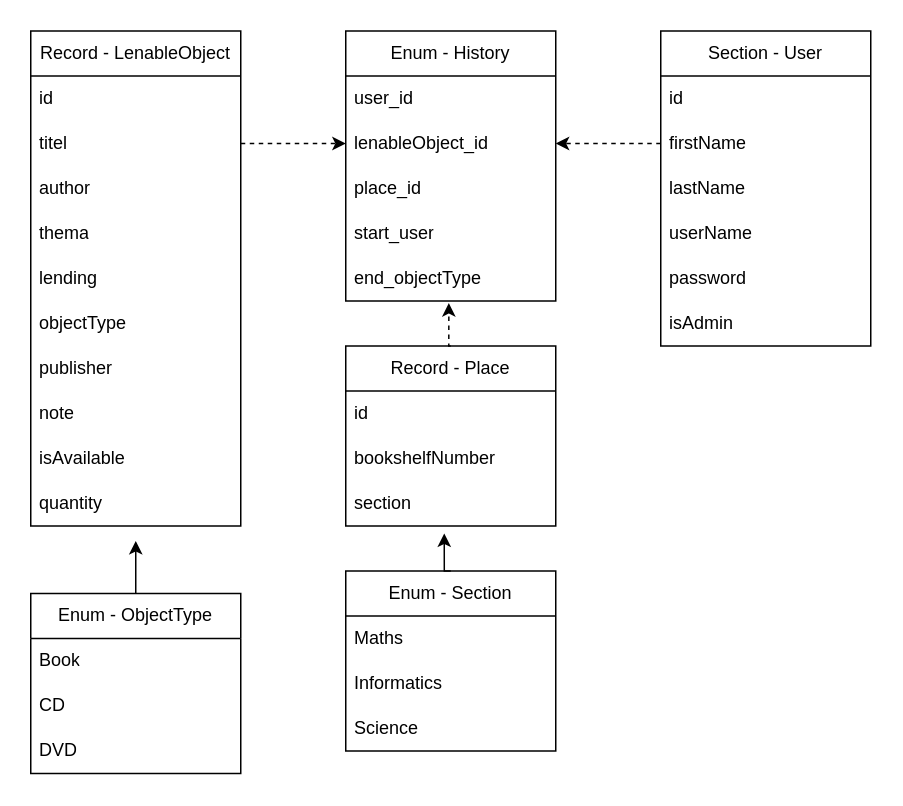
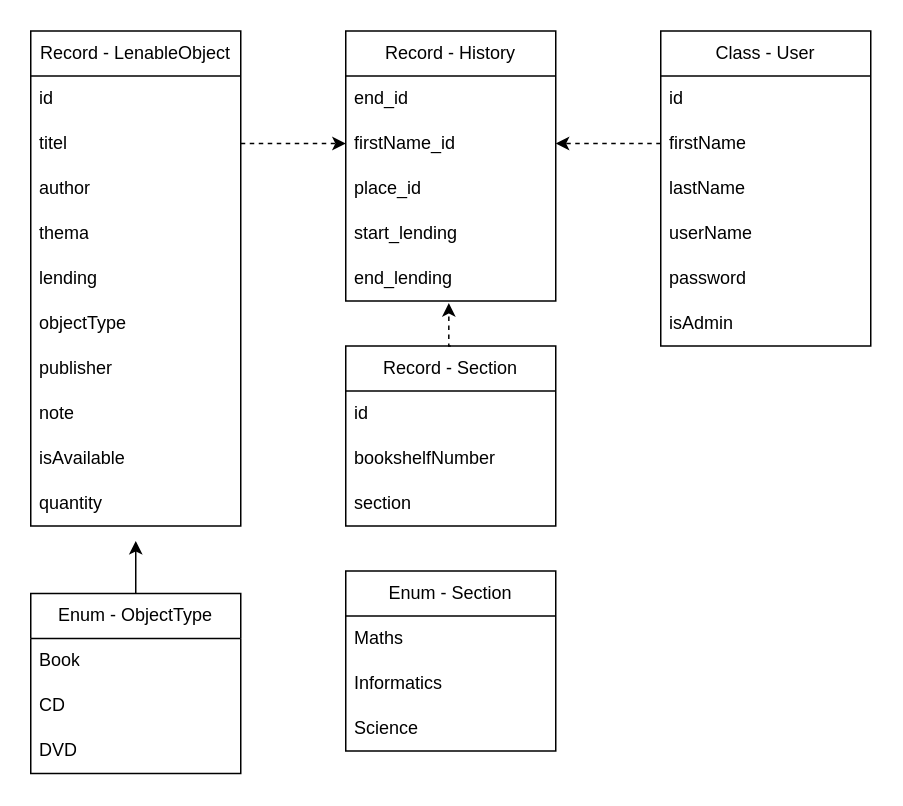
(451, 53) -> (451, 53)
(766, 53) -> (766, 53)
(388, 98) -> (383, 98)
(428, 143) -> (411, 143)
(405, 233) -> (416, 233)
(425, 278) -> (406, 278)
(451, 368) -> (451, 368)
(444, 558) -> none
